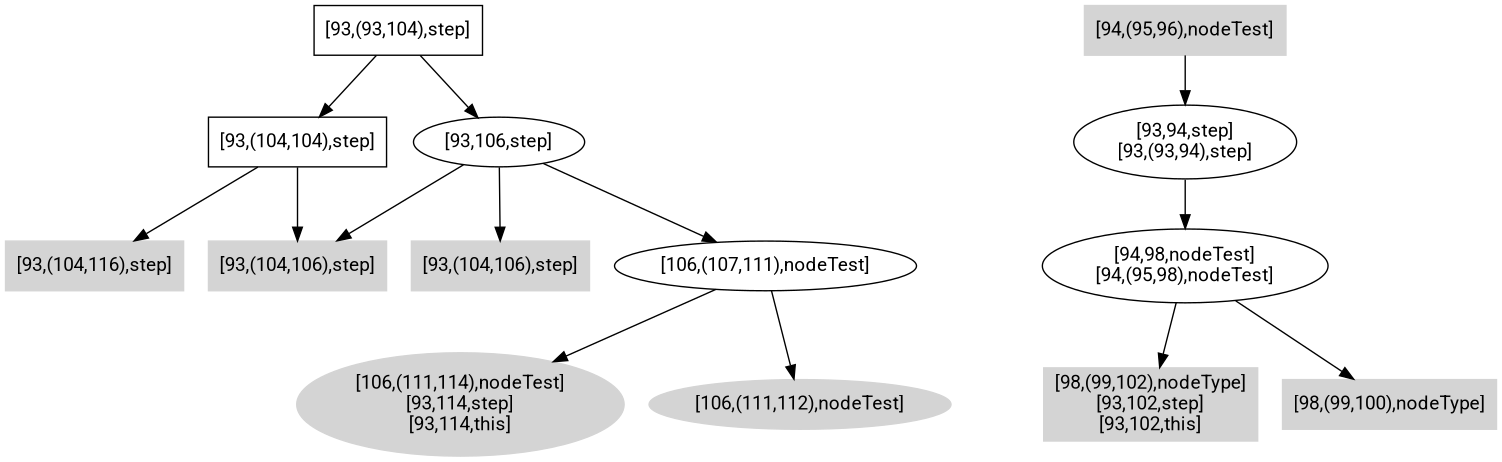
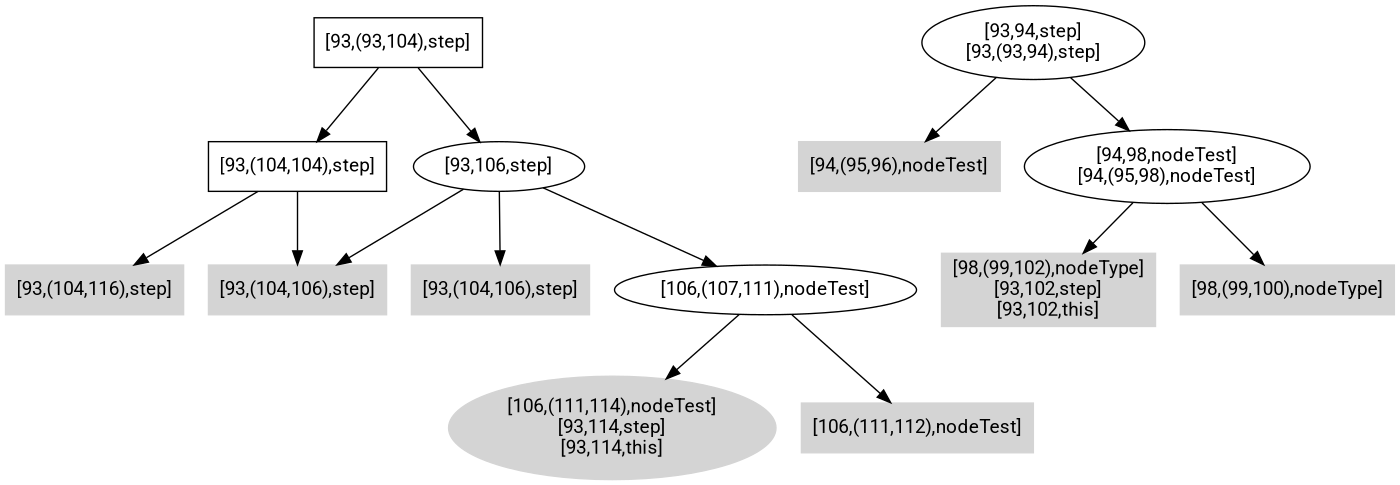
(1185, 73) -> (966, 105)
(800, 404) -> (917, 428)
